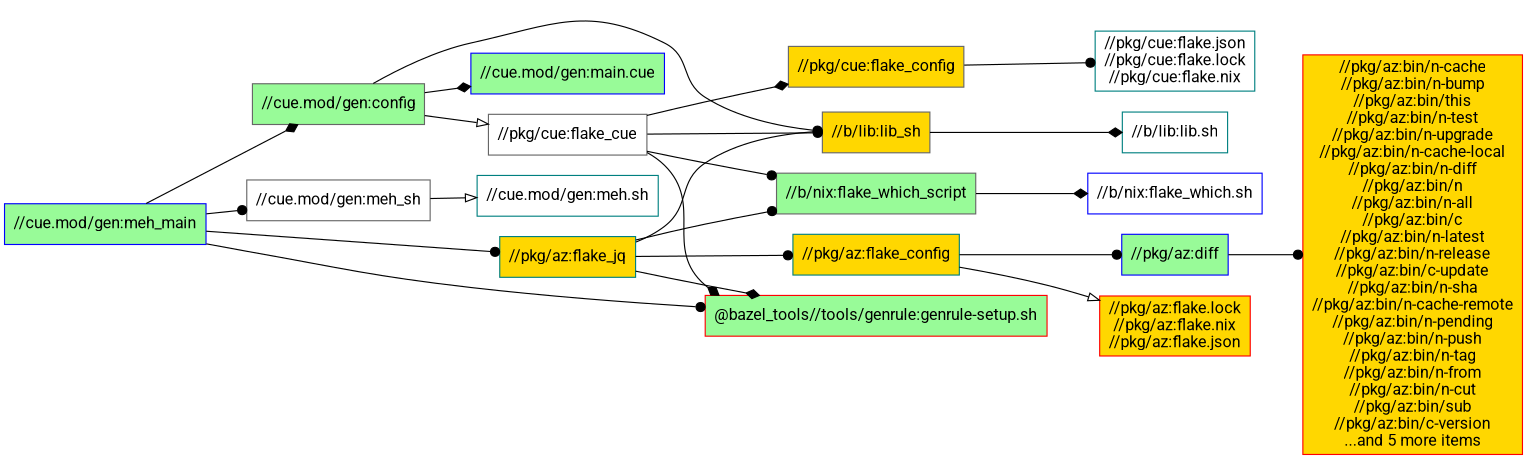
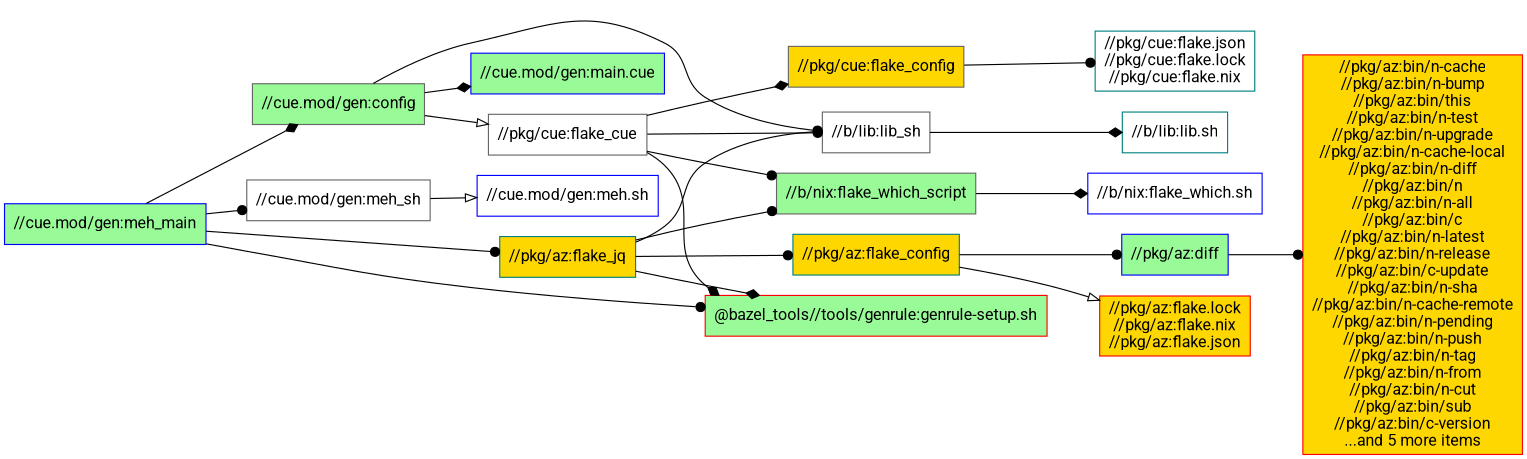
(876, 132) -> (876, 132)
(568, 196) -> (568, 196)
